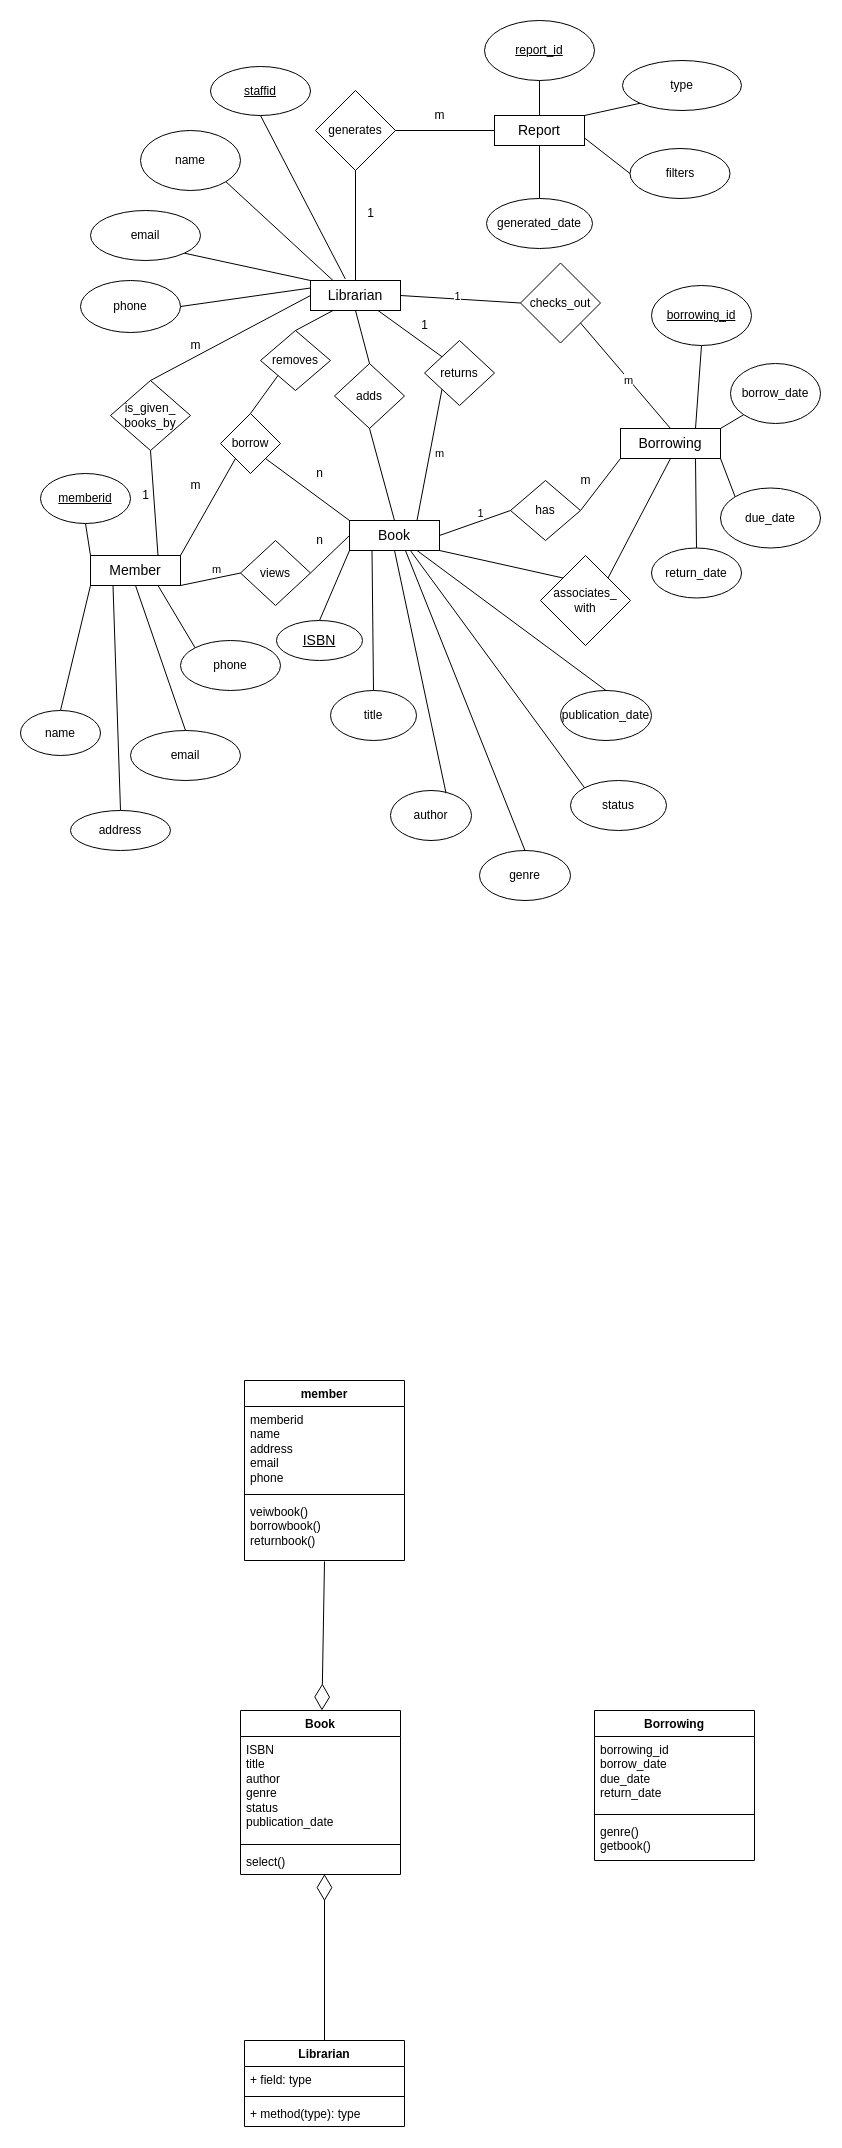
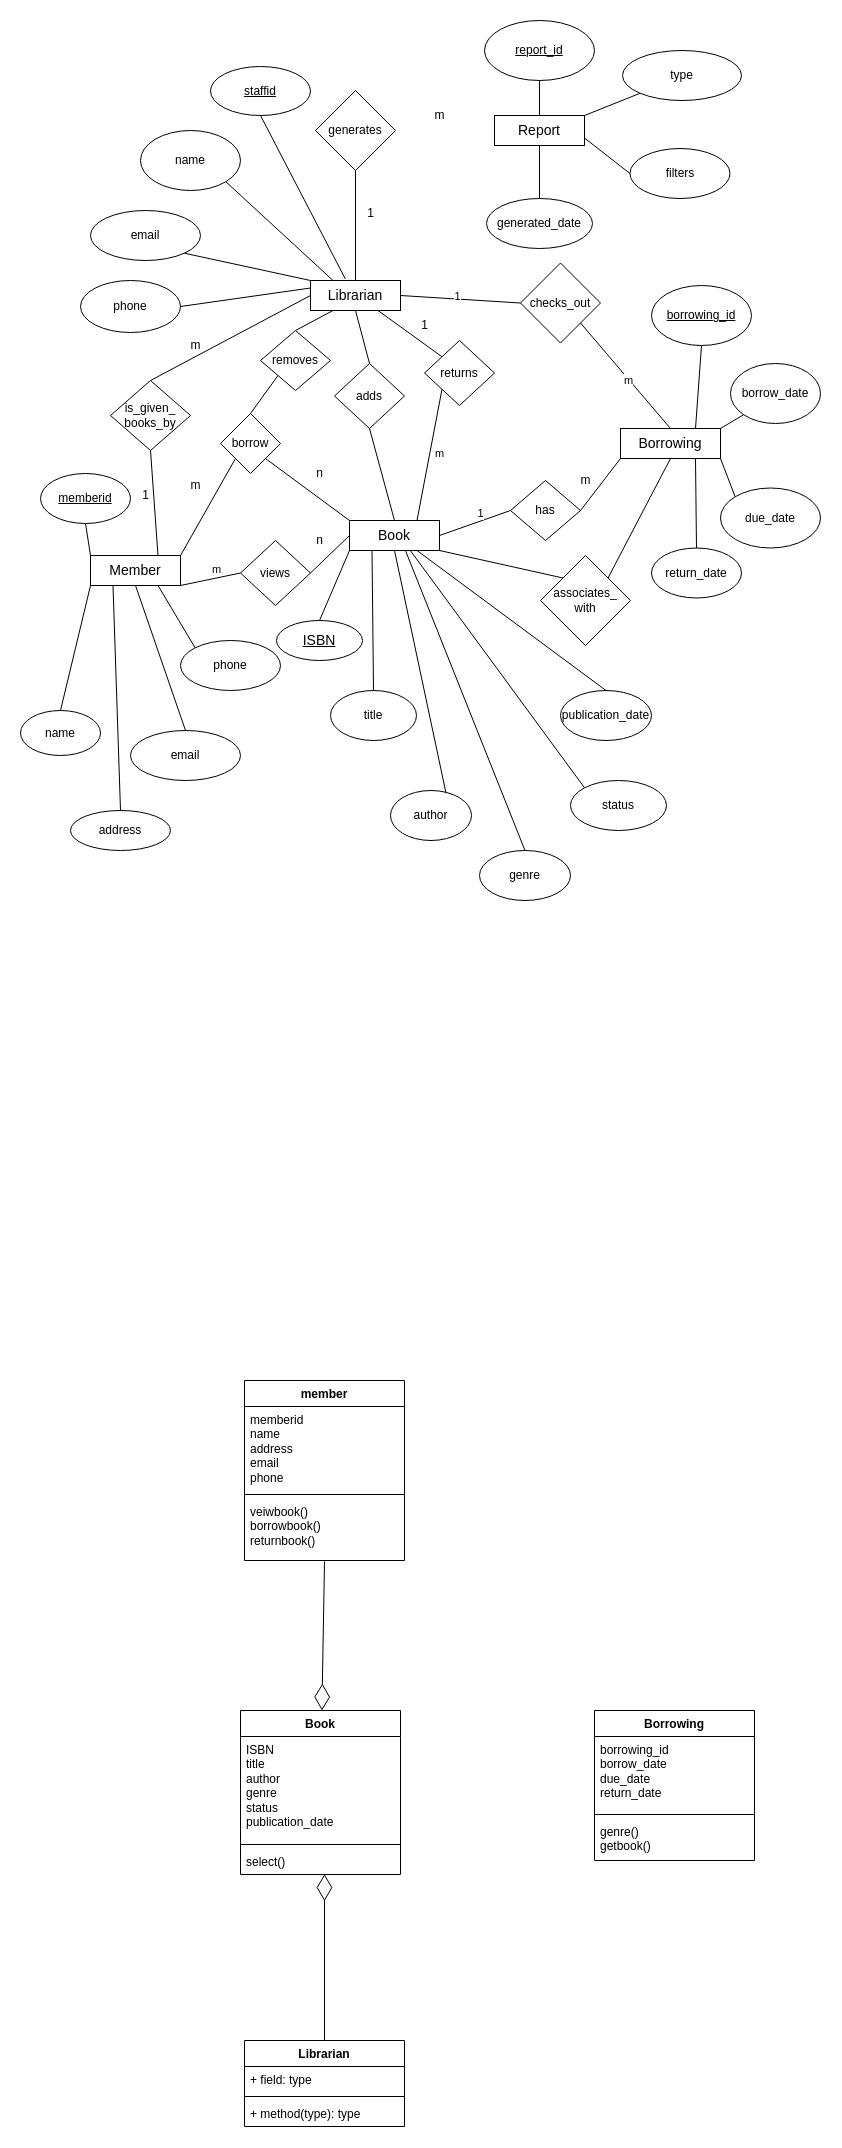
(682, 86) -> (682, 76)
(445, 131) -> none
